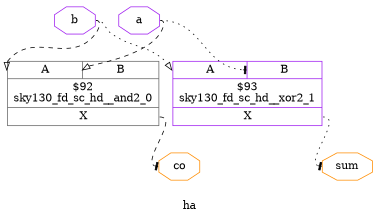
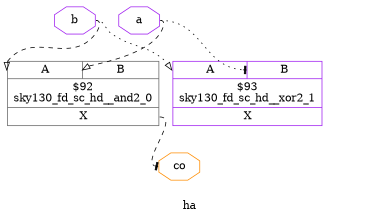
(347, 167) -> none
